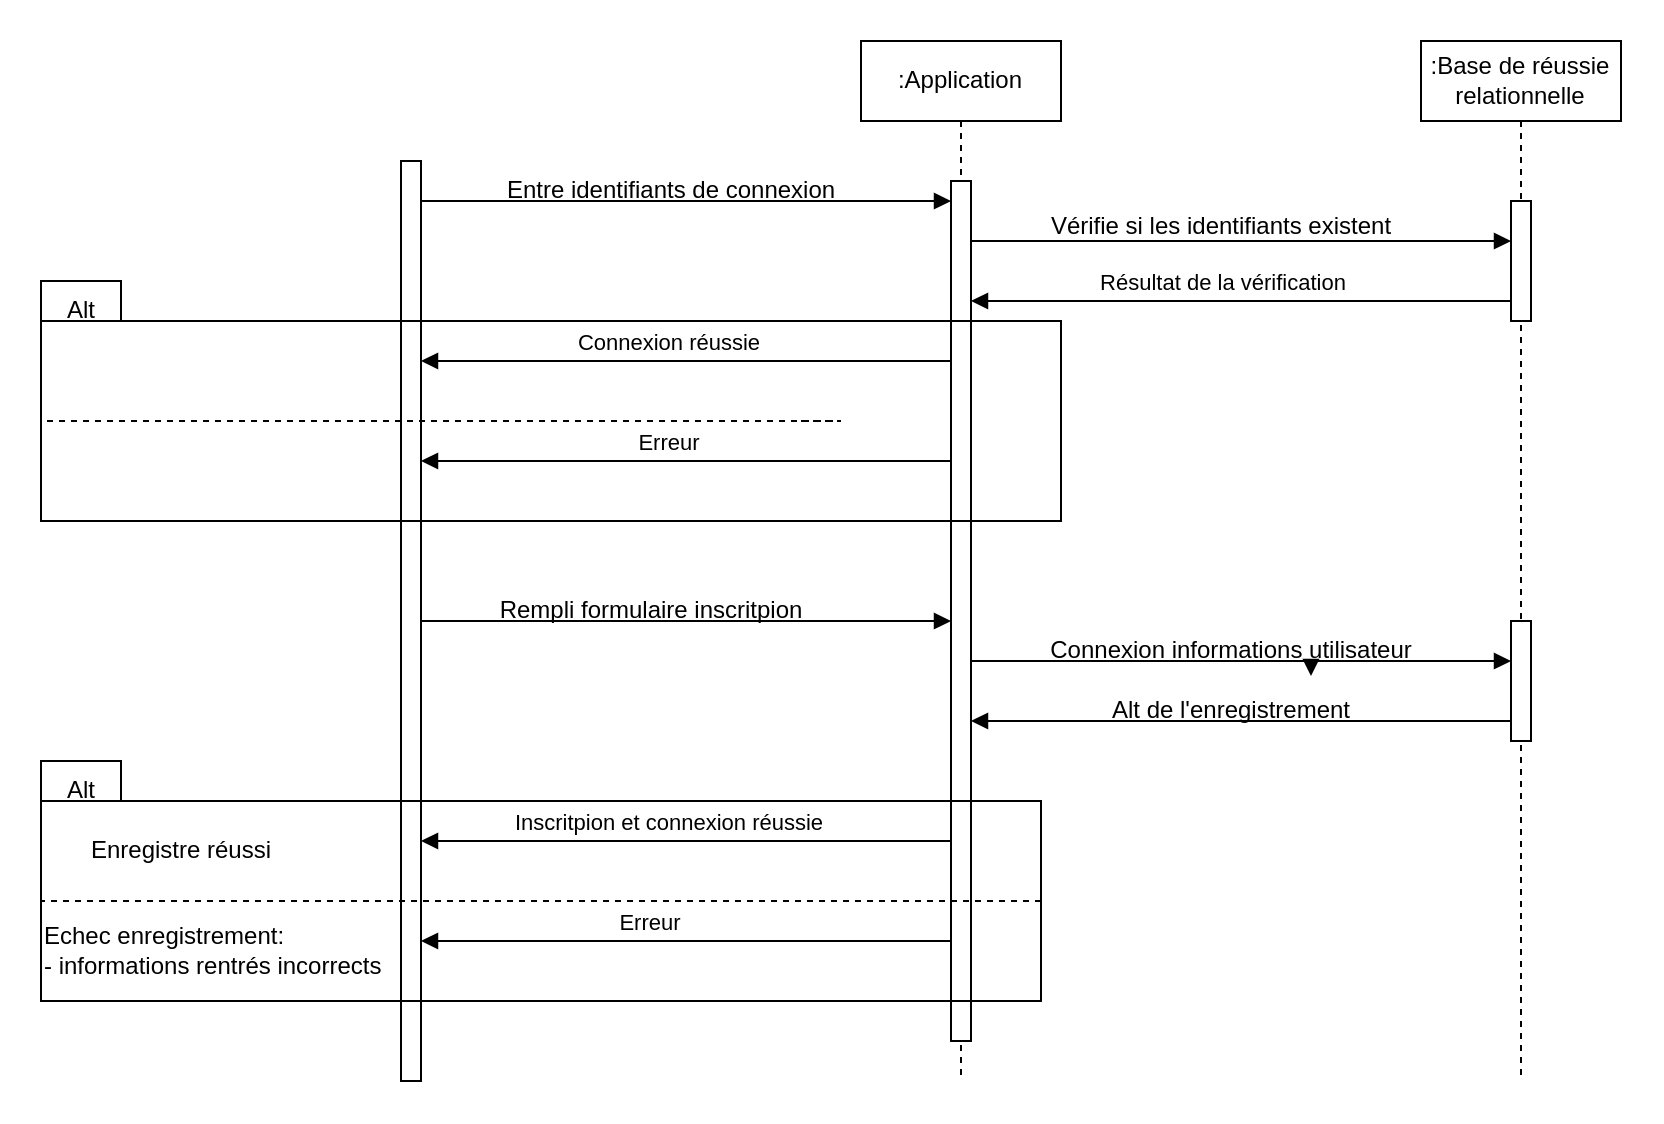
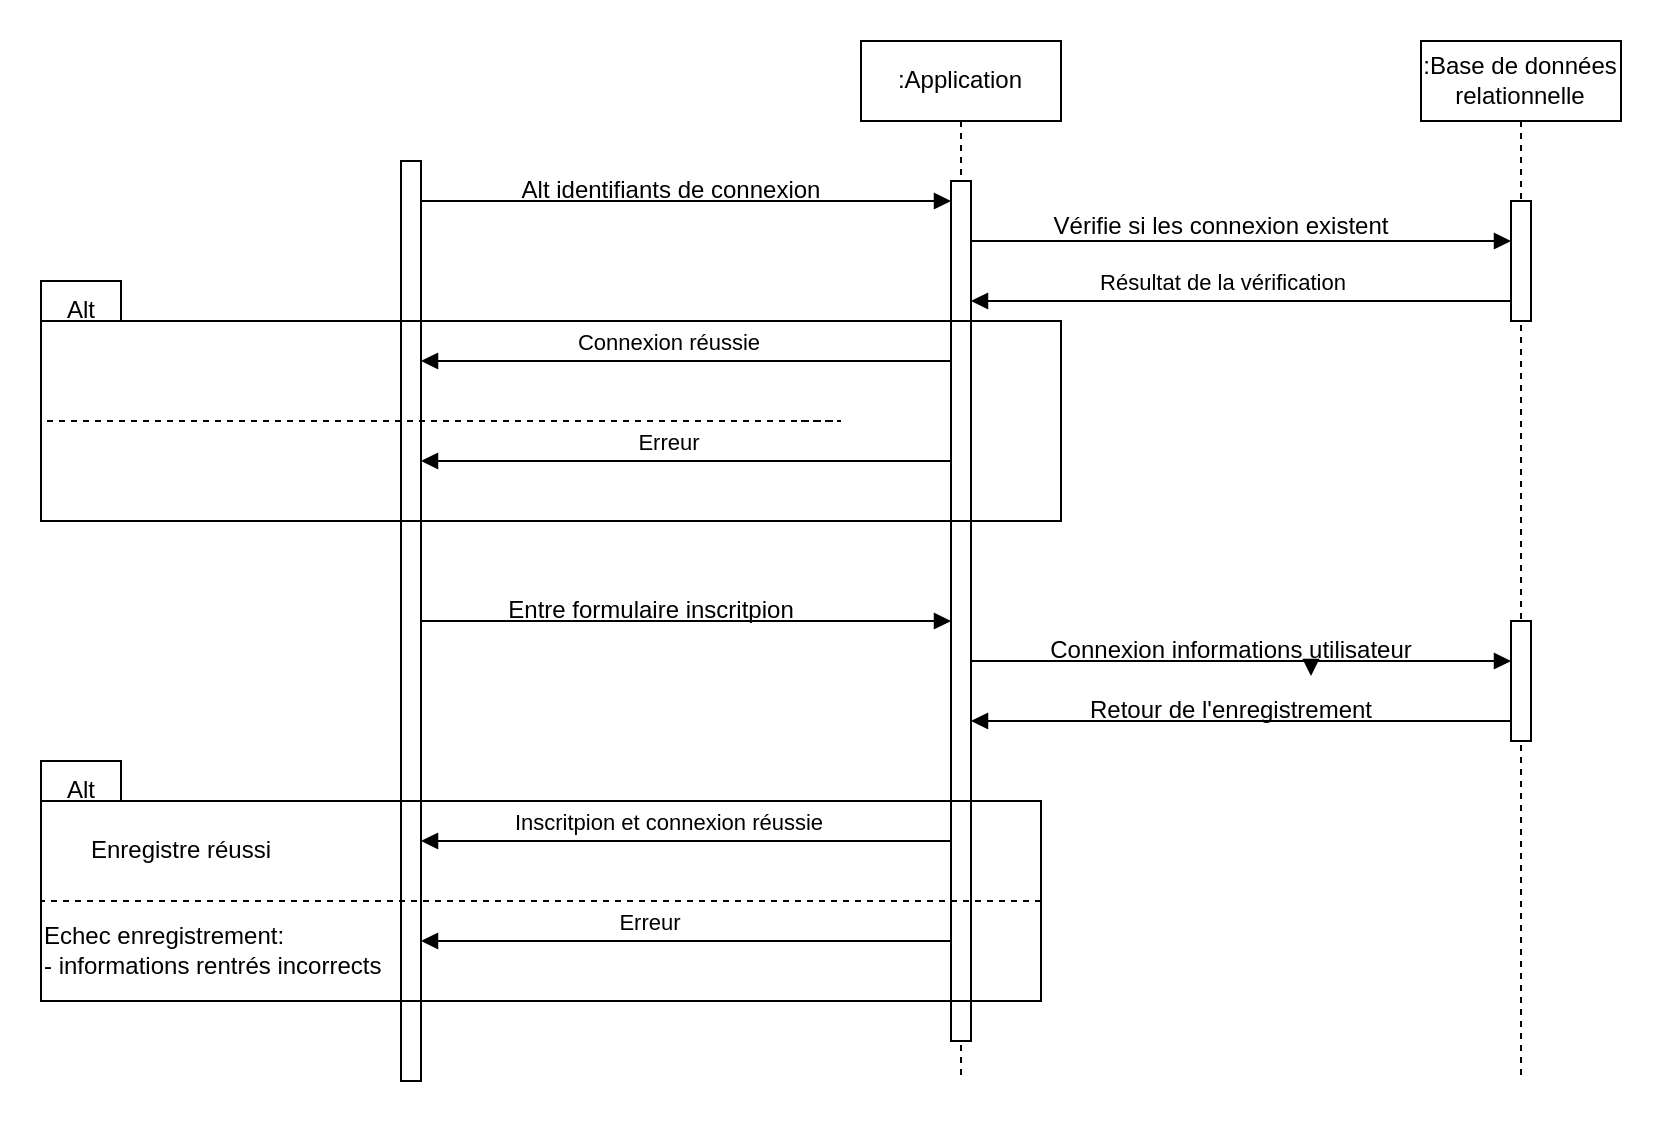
(1521, 81) -> (1521, 81)
(672, 191) -> (672, 191)
(1222, 227) -> (1222, 227)
(652, 611) -> (652, 611)
(1232, 711) -> (1232, 711)
